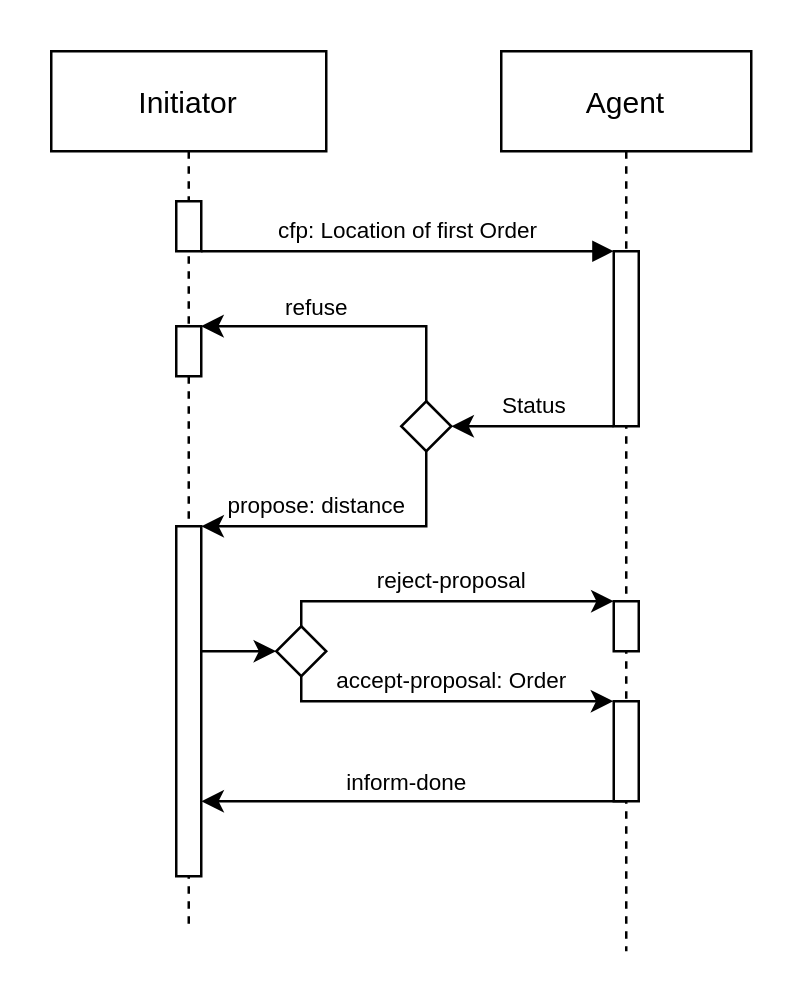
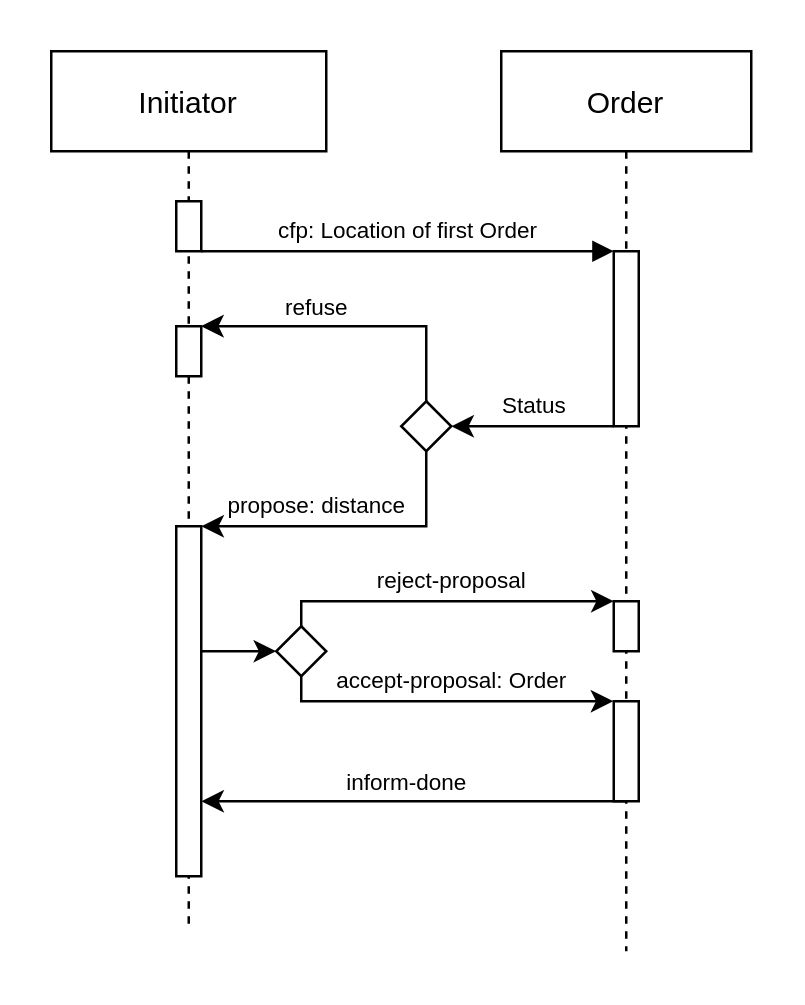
(625, 103) -> (625, 103)
